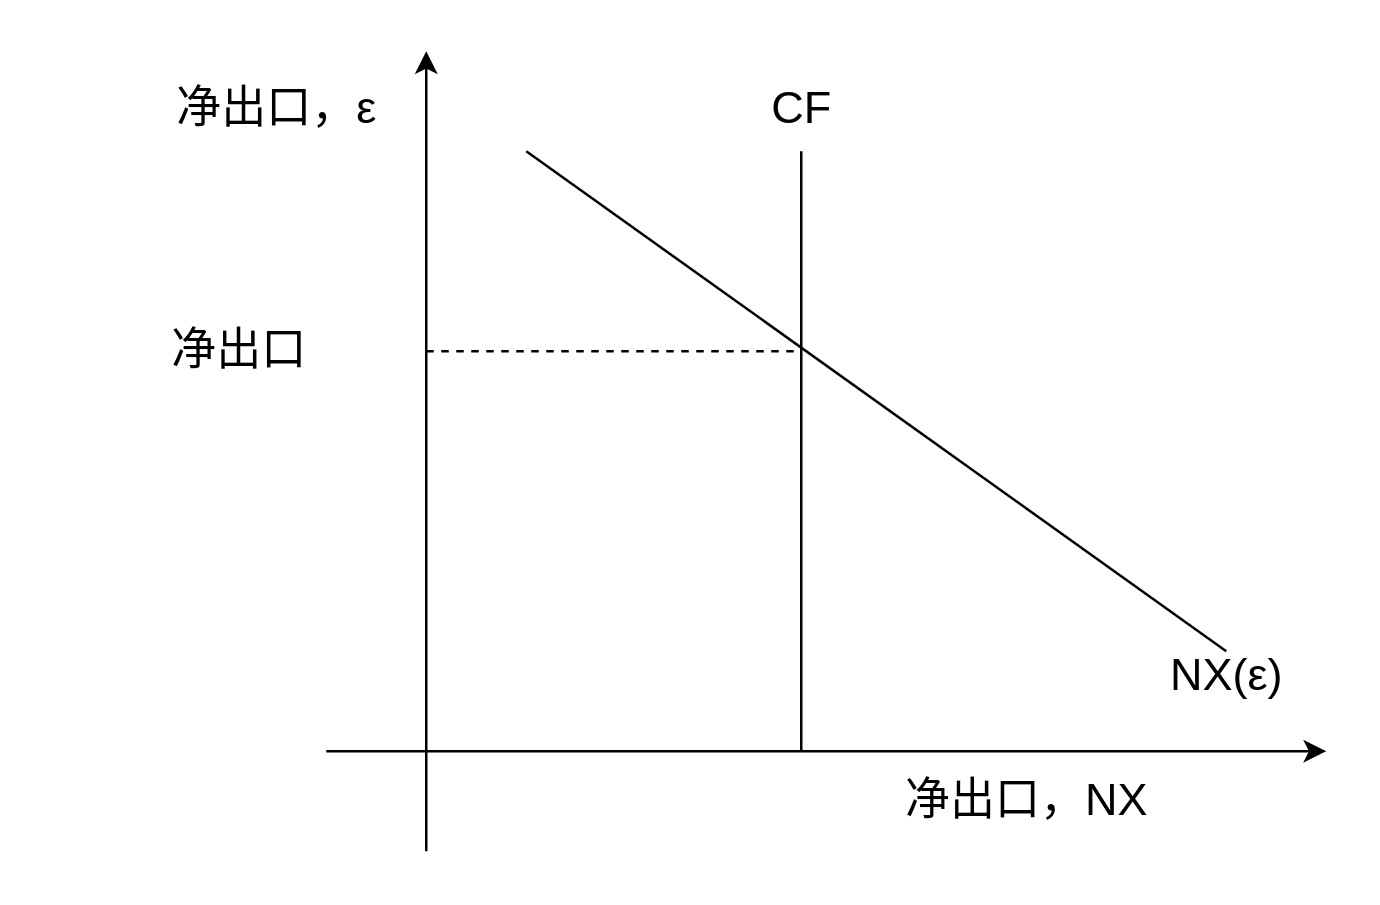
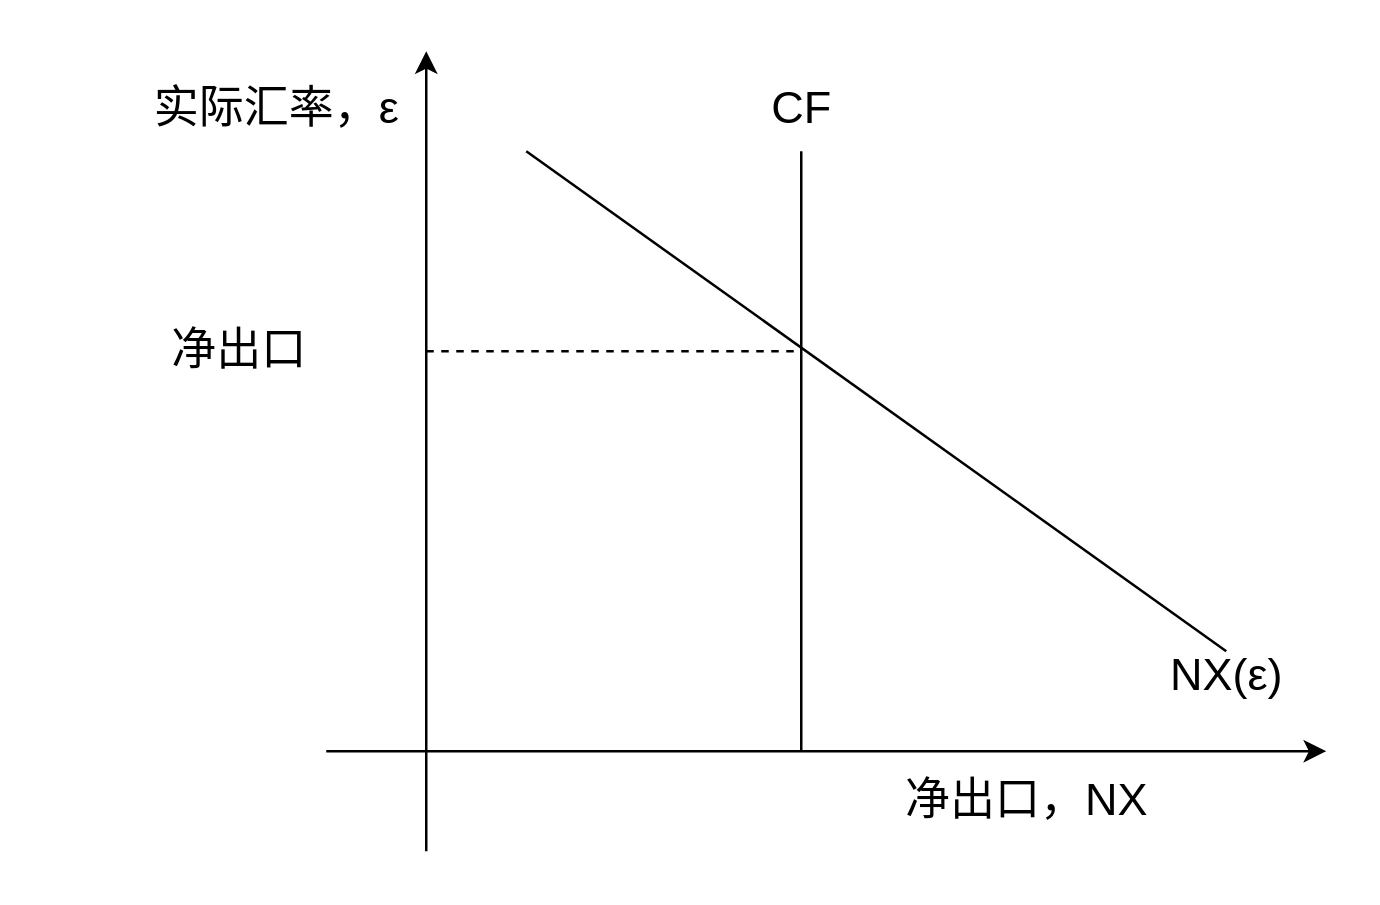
(278, 109) -> (278, 109)
